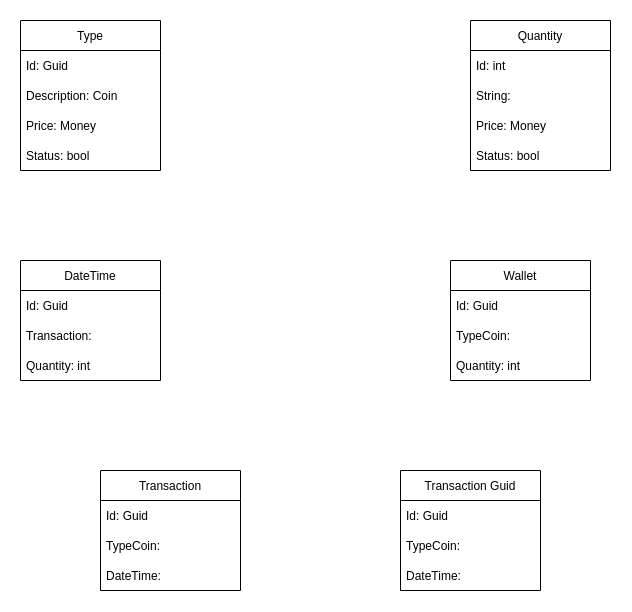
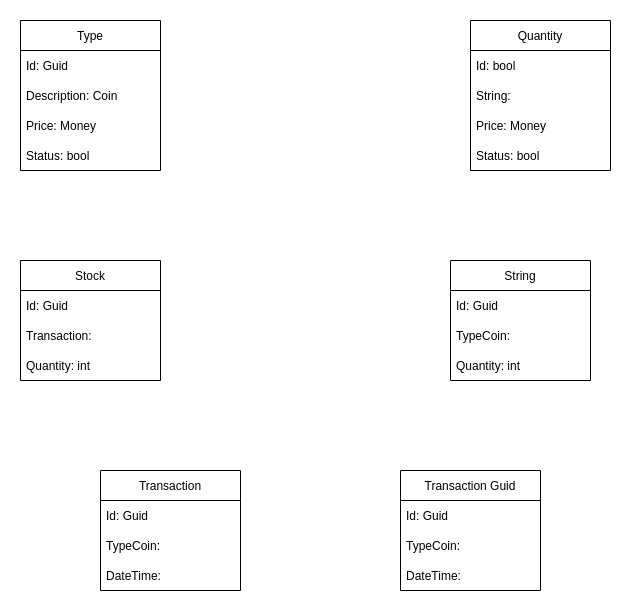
(495, 66) -> (498, 66)
(90, 276) -> (90, 276)
(520, 276) -> (520, 276)
